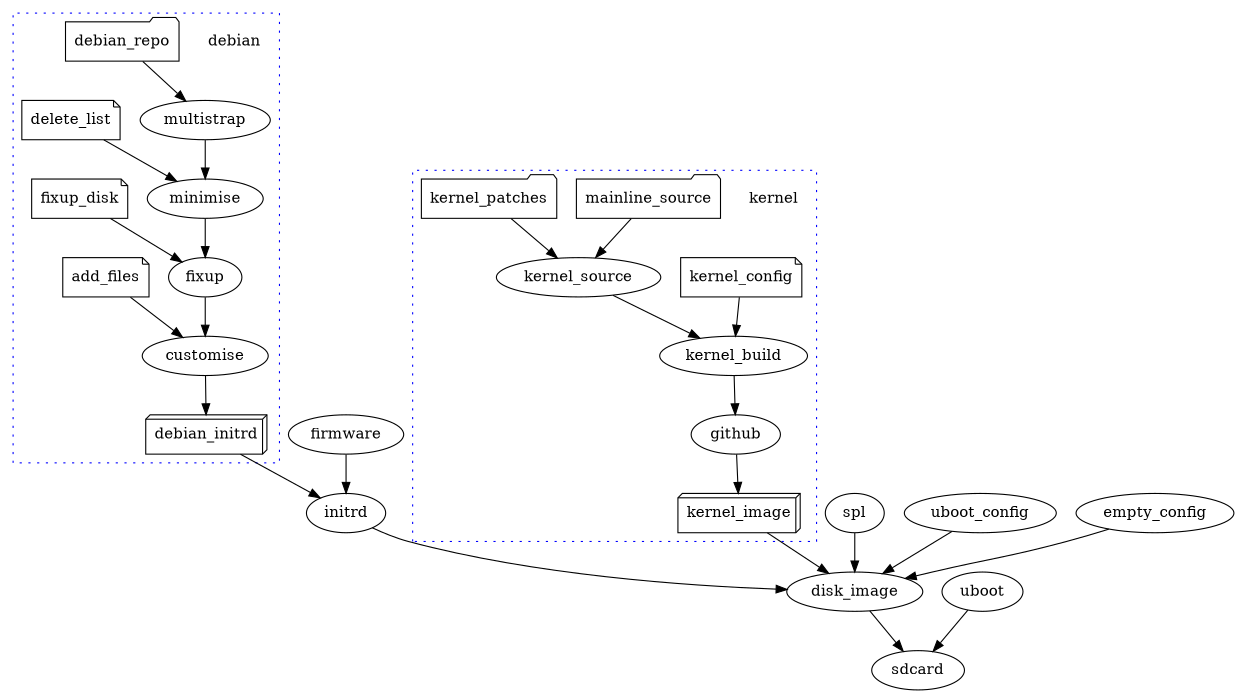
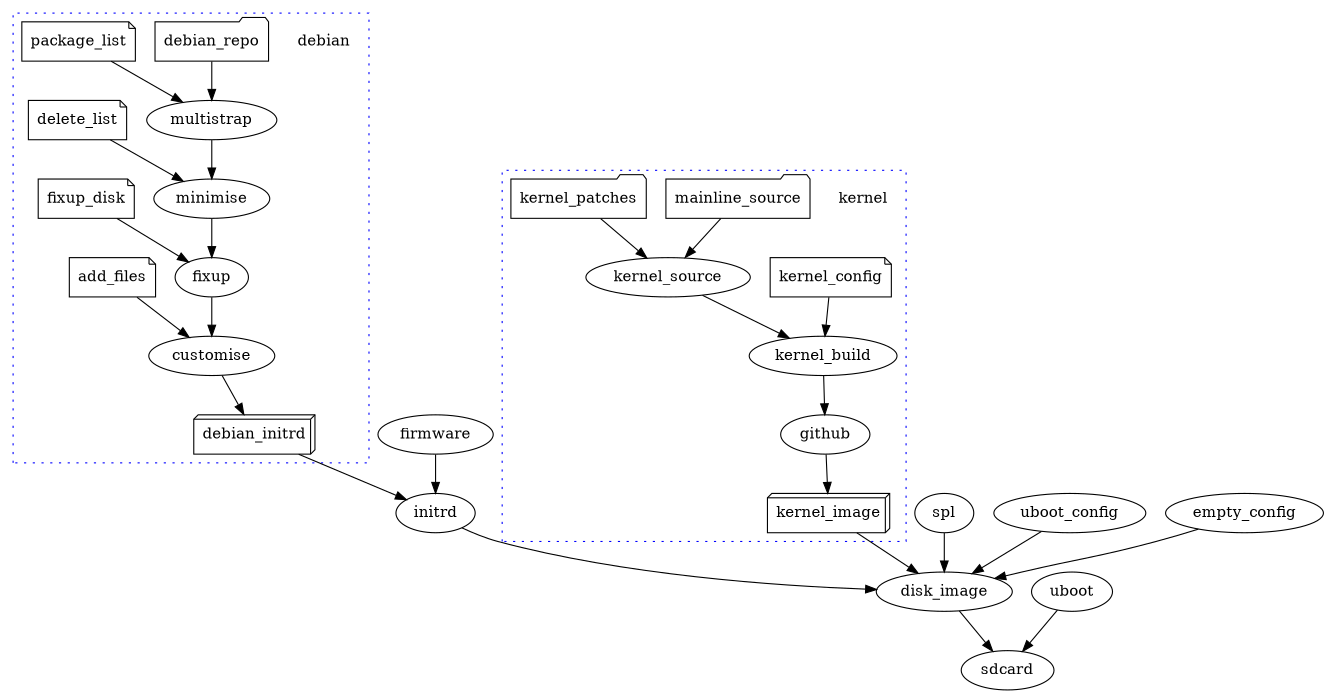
none -> (79, 41)
